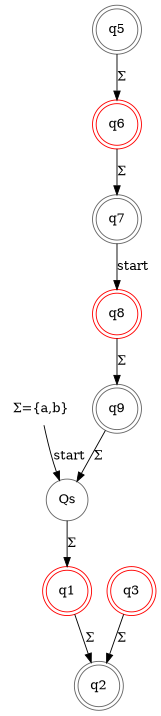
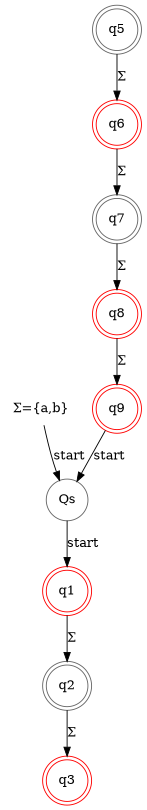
(133, 267) -> (122, 267)
(117, 409) -> (117, 409)
(98, 456) -> (109, 456)
(72, 544) -> (83, 544)
(117, 634) -> (67, 729)
